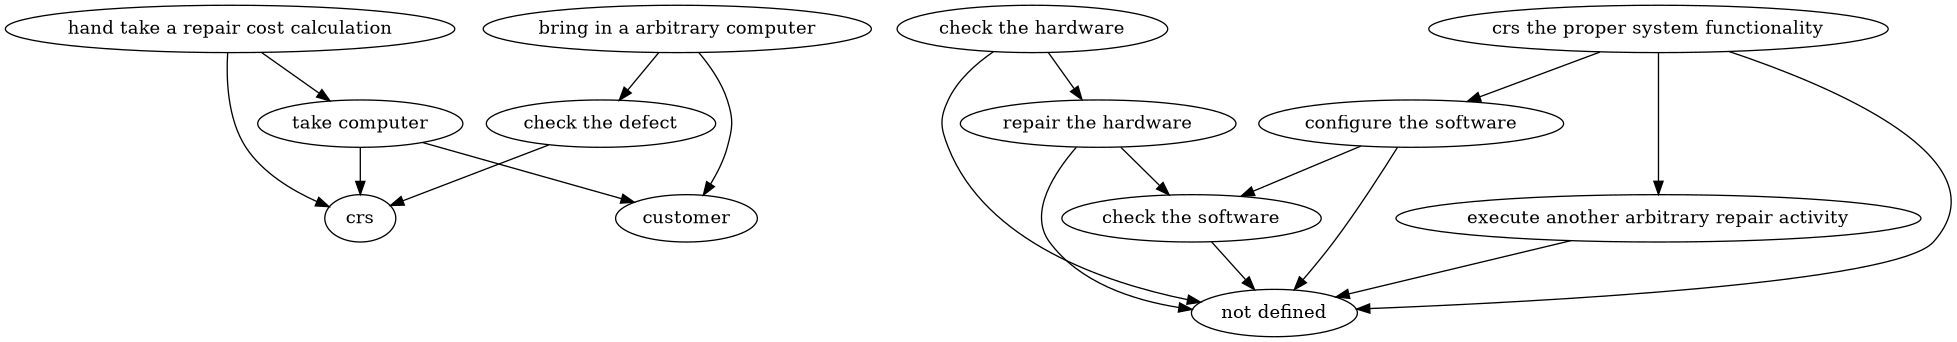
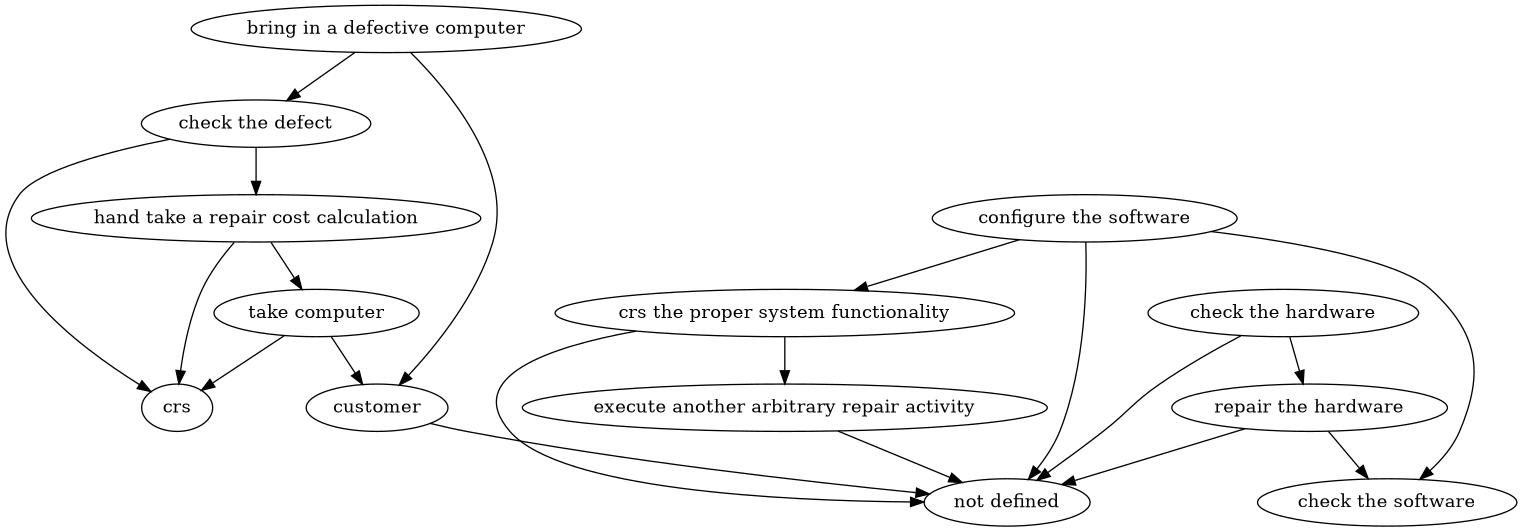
(677, 29) -> (386, 29)
(1540, 74) -> (943, 263)
none -> (256, 165)
(1229, 261) -> (672, 464)
